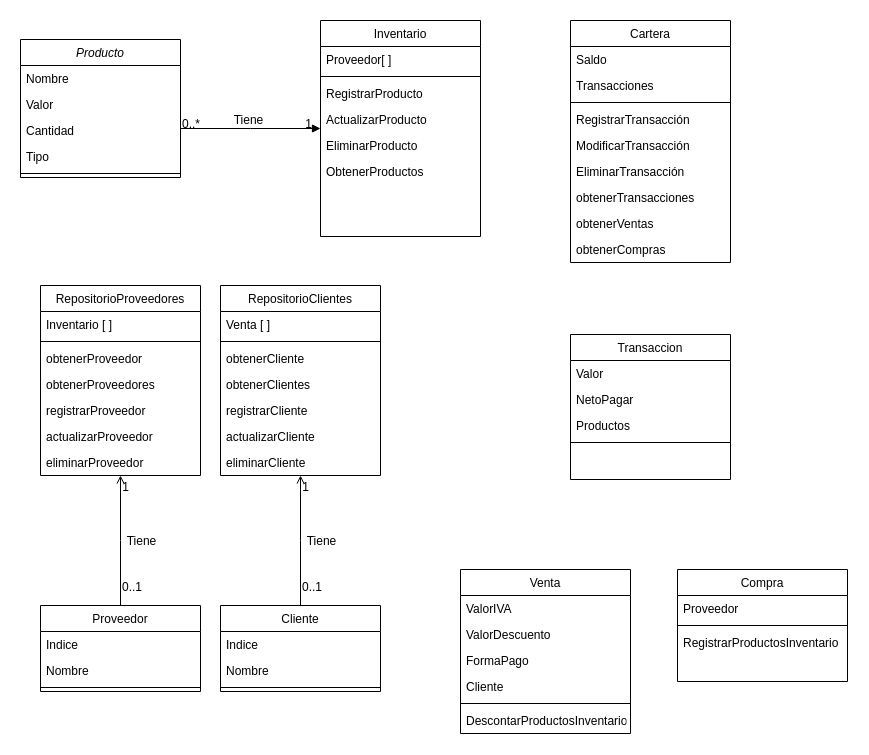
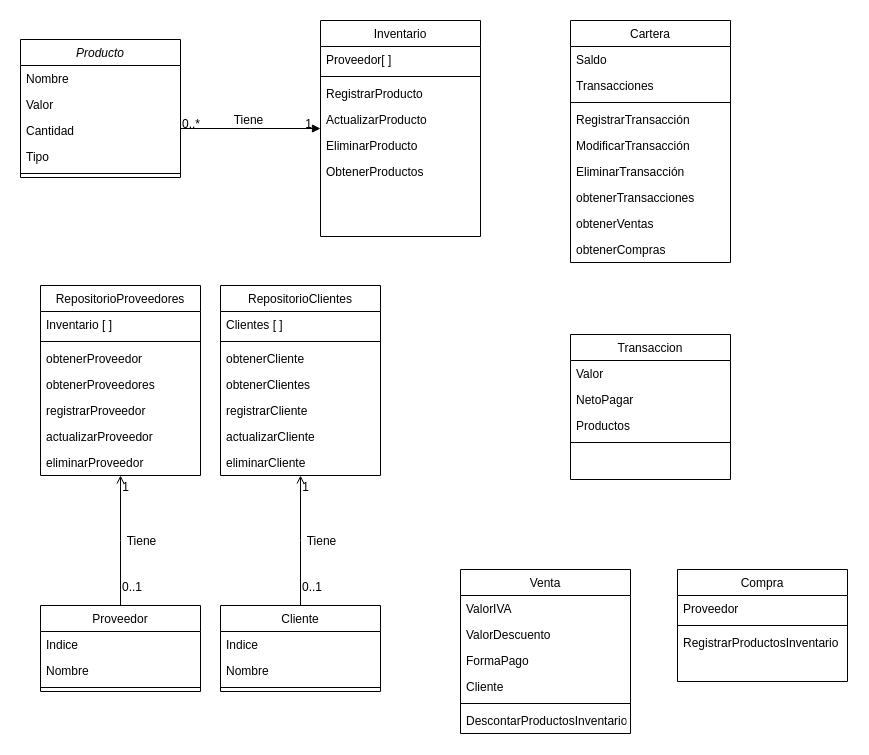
(253, 325) -> (260, 325)
